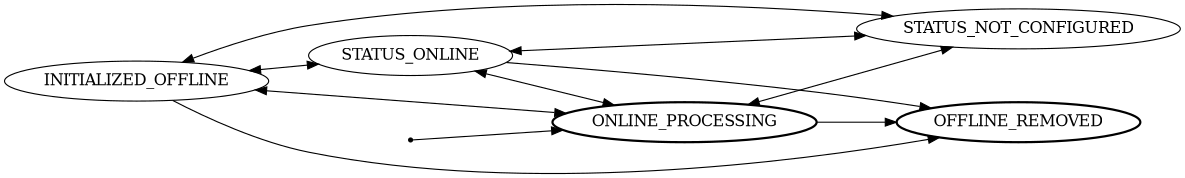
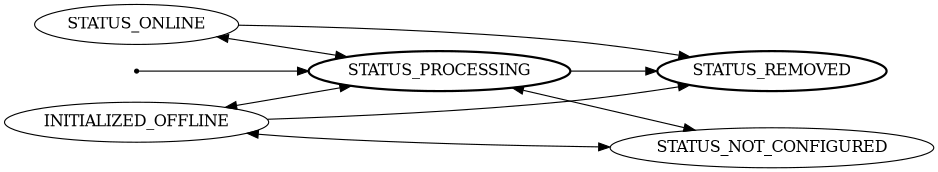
(688, 43) -> none
(284, 67) -> none
(685, 122) -> (439, 71)
(1018, 122) -> (772, 71)
